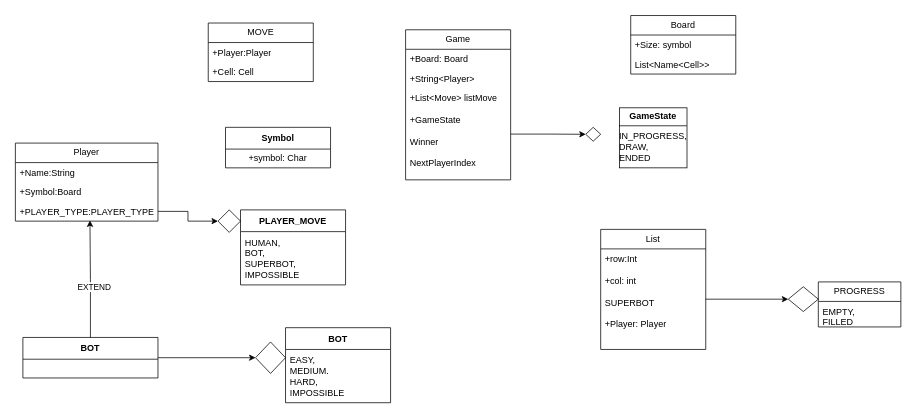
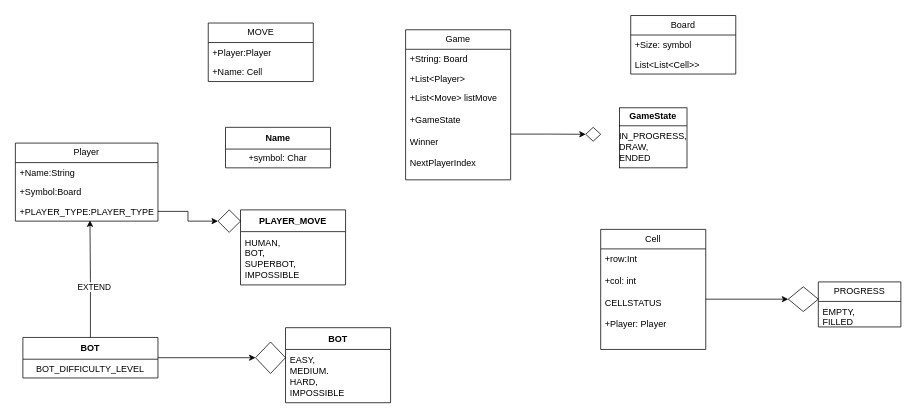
(440, 60) -> (442, 60)
(672, 65) -> (671, 65)
(233, 73) -> (236, 73)
(445, 79) -> (440, 79)
(278, 138) -> (278, 138)
(653, 239) -> (653, 239)
(638, 275) -> (638, 275)
none -> (90, 368)
